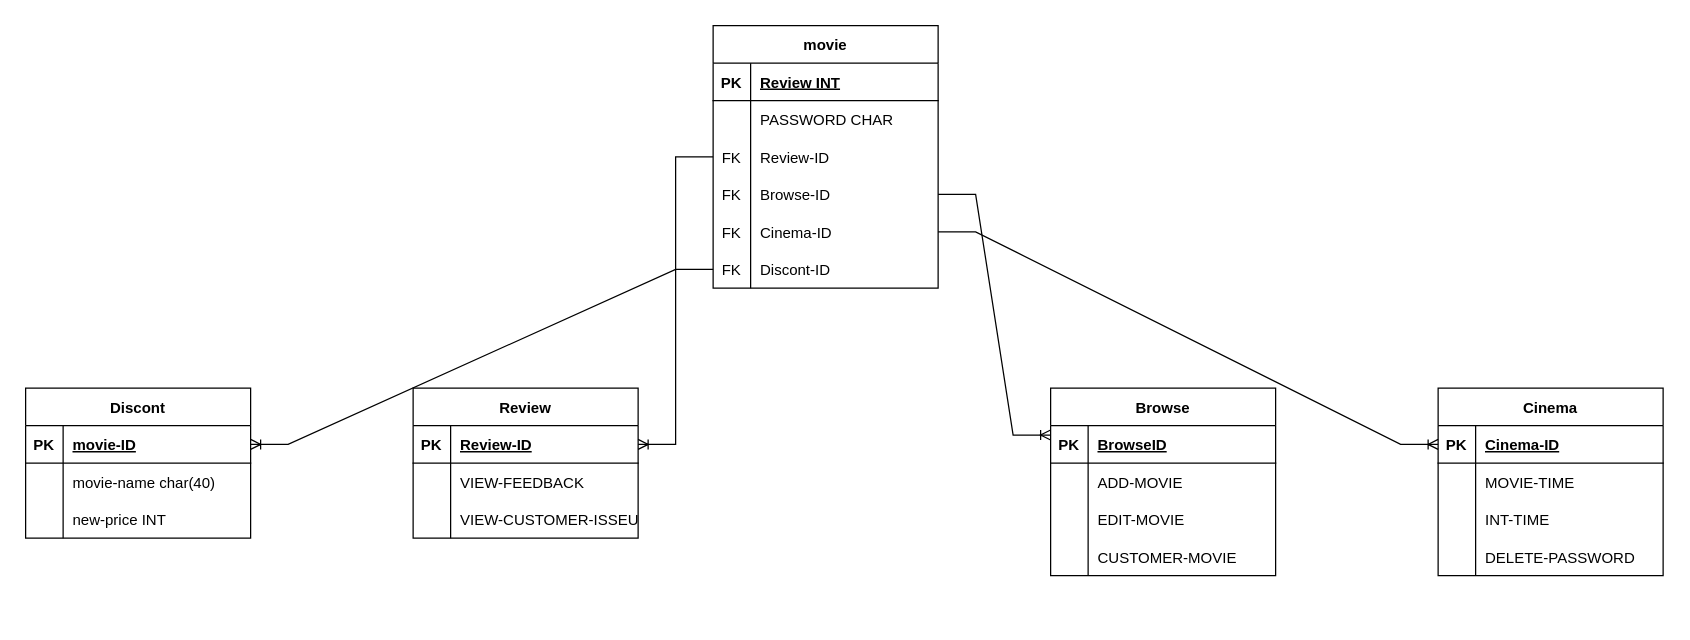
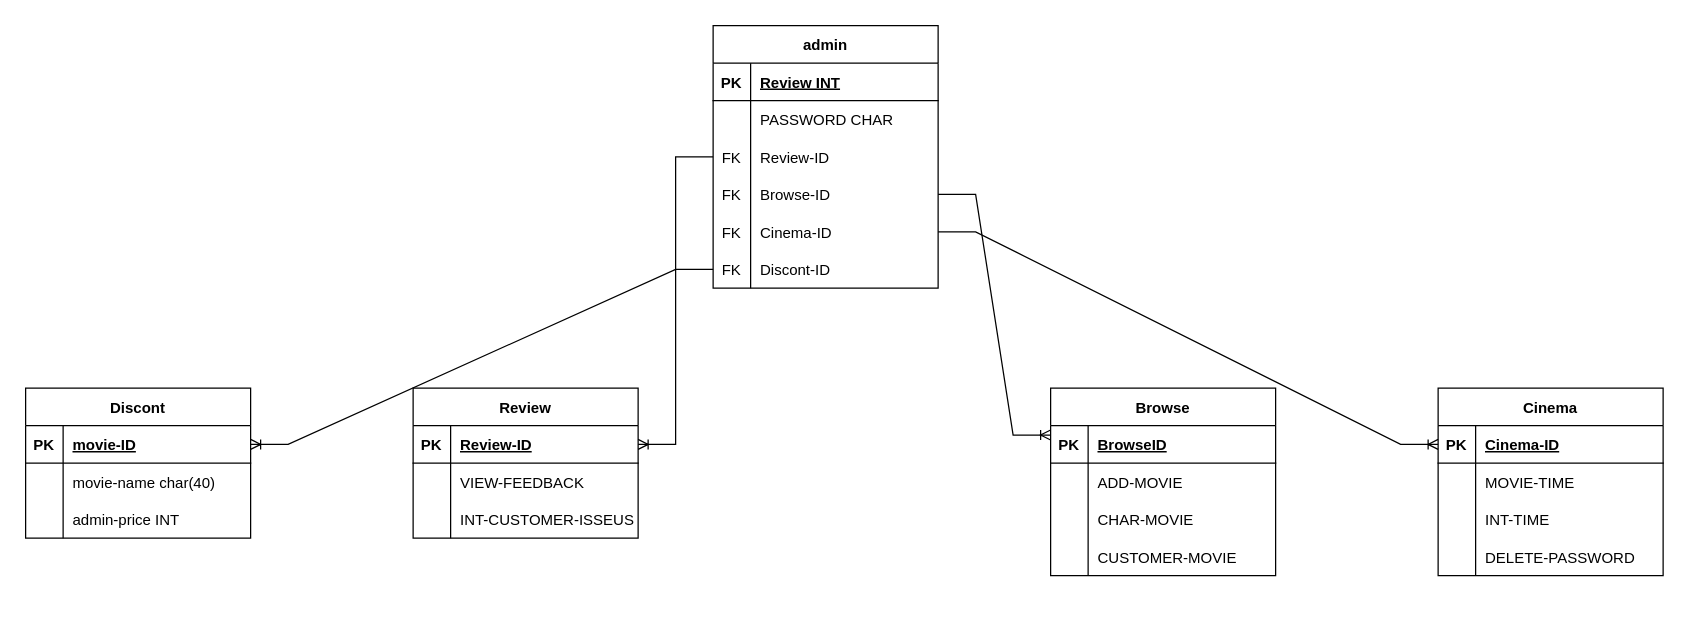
(825, 45) -> (825, 45)
(123, 520) -> (130, 520)
(544, 520) -> (540, 520)
(1140, 520) -> (1140, 520)
